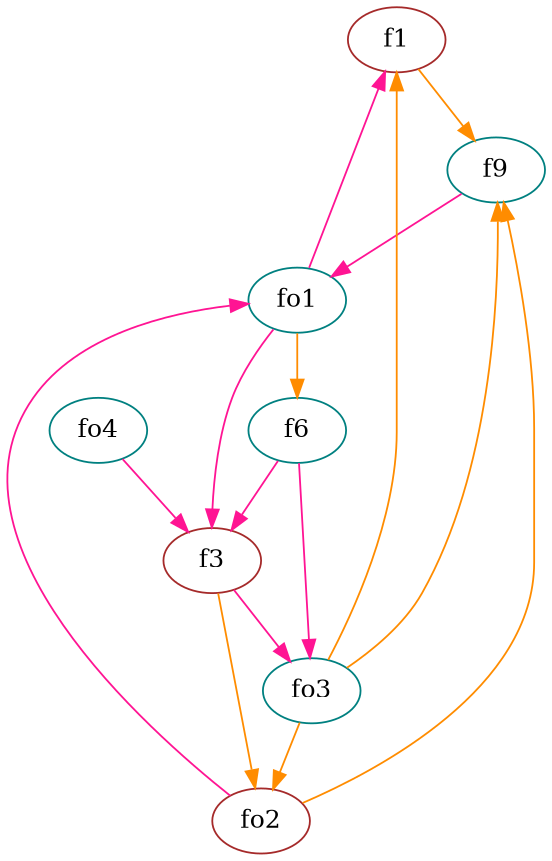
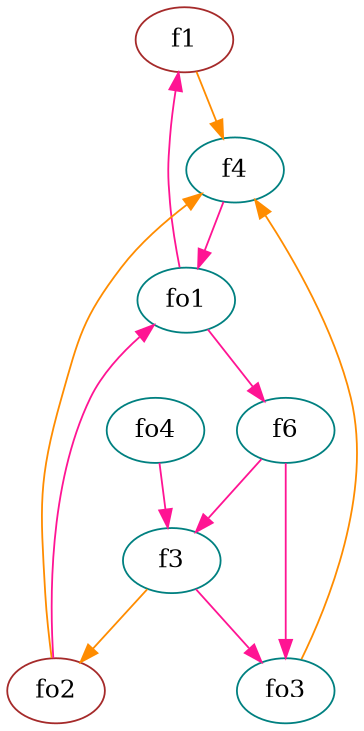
(496, 170) -> (235, 170)
(297, 356) -> (230, 358)
(397, 381) -> none
(227, 414) -> none
(212, 561) -> (172, 561)
(290, 747) -> none
